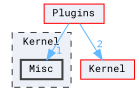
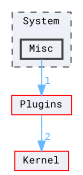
(60, 39) -> (42, 73)
(42, 42) -> (42, 22)
